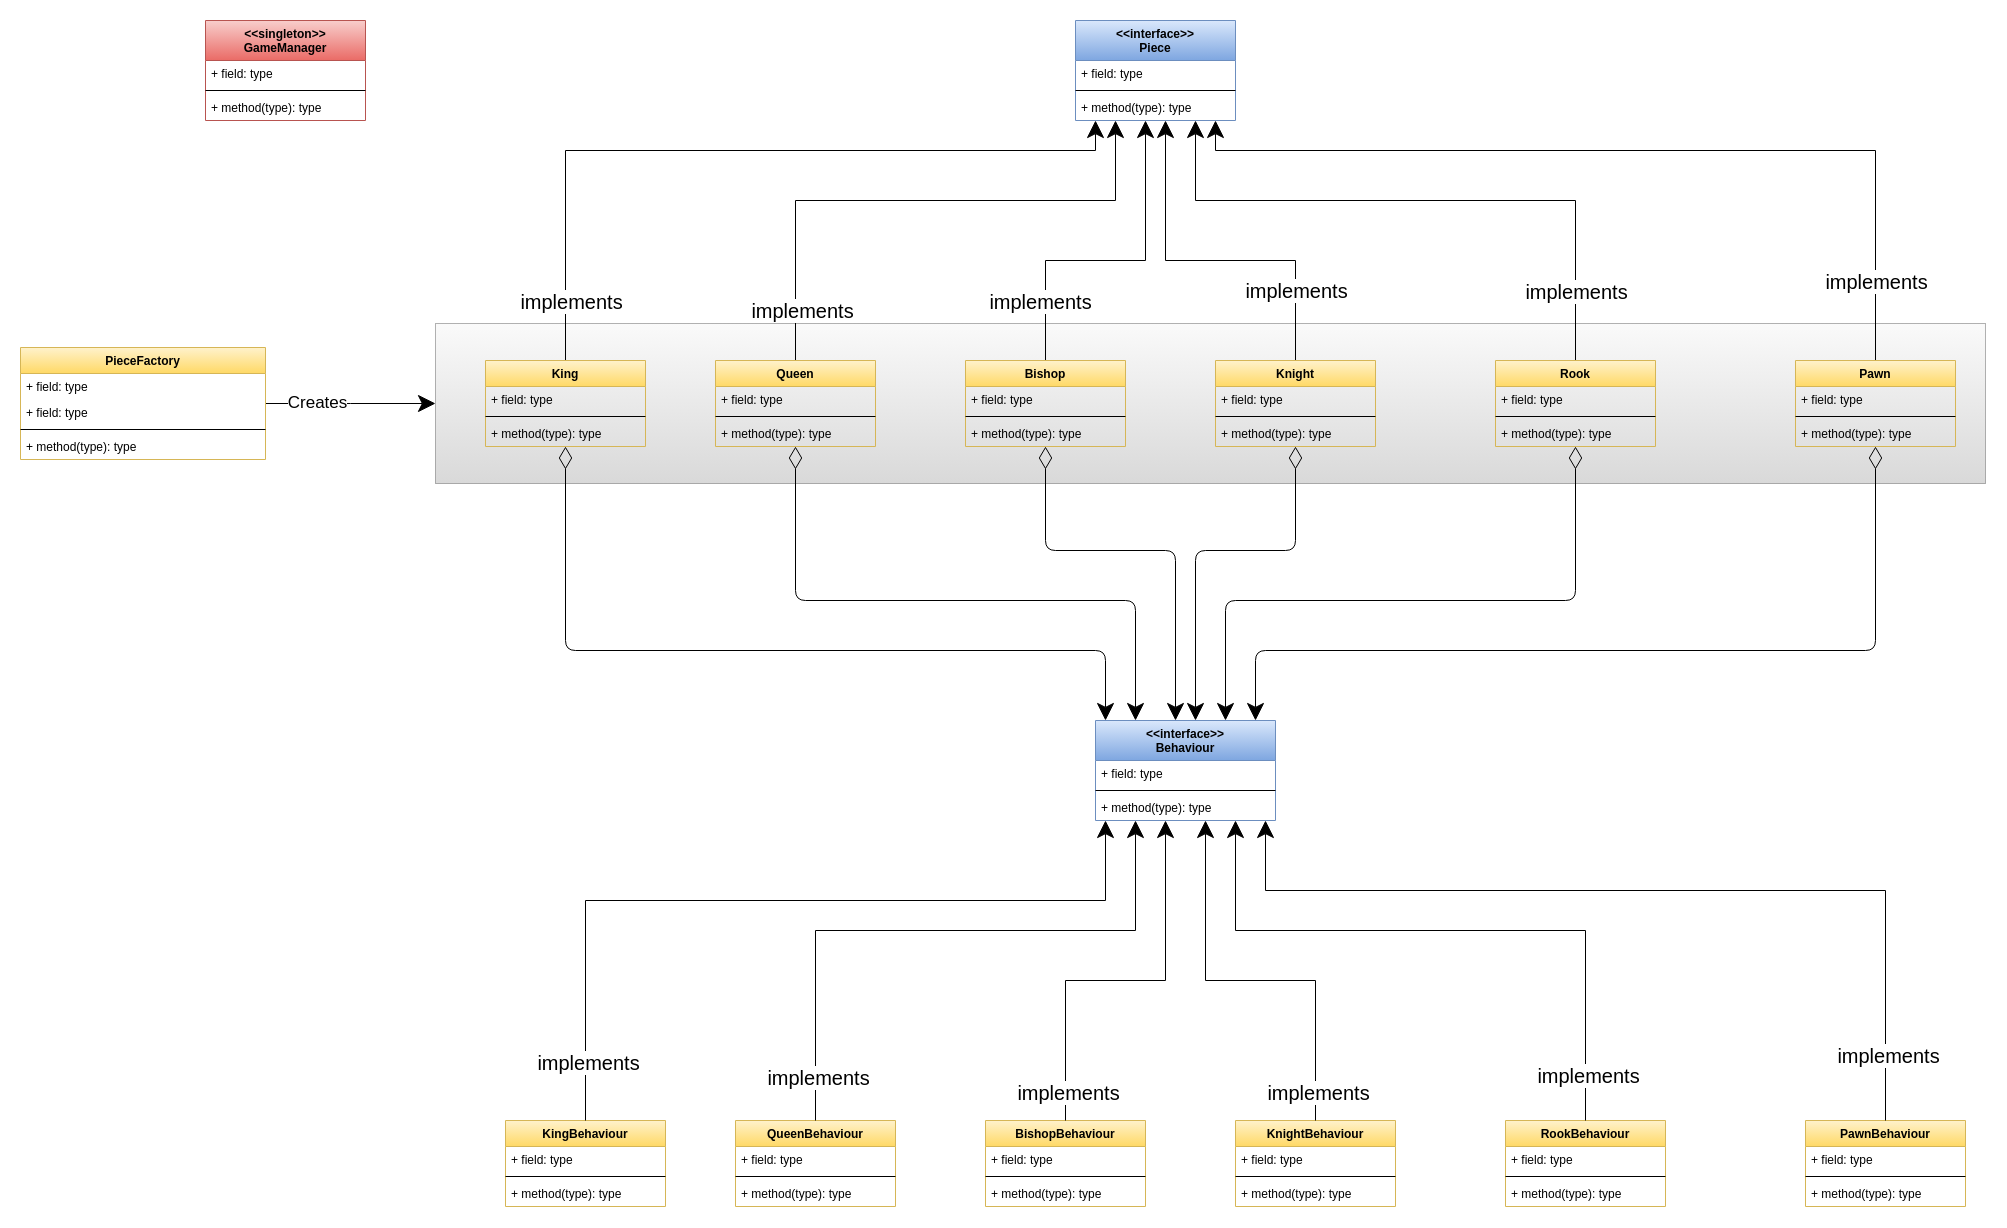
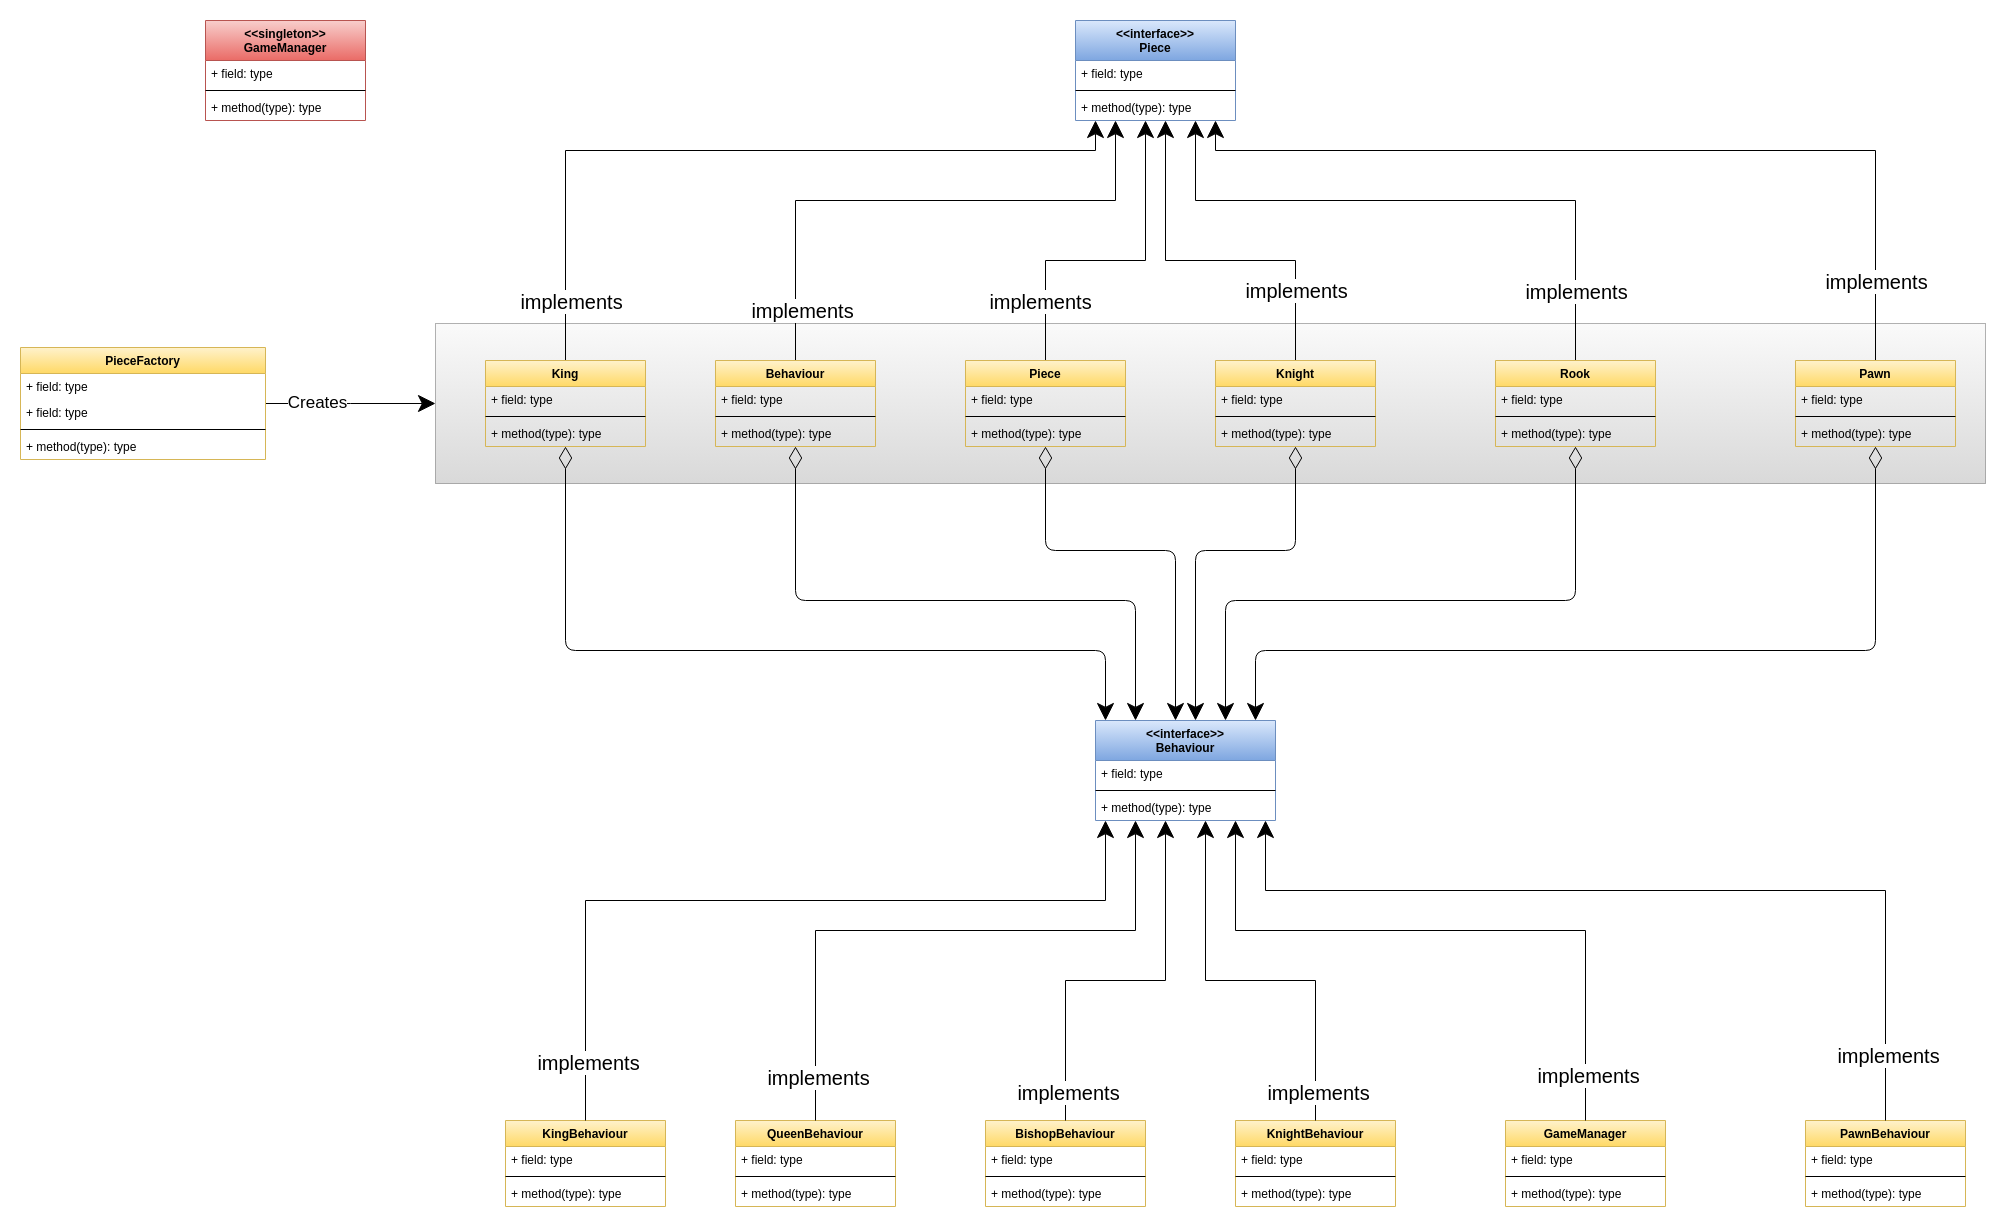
(795, 374) -> (795, 374)
(1045, 374) -> (1045, 374)
(1585, 1134) -> (1585, 1134)
